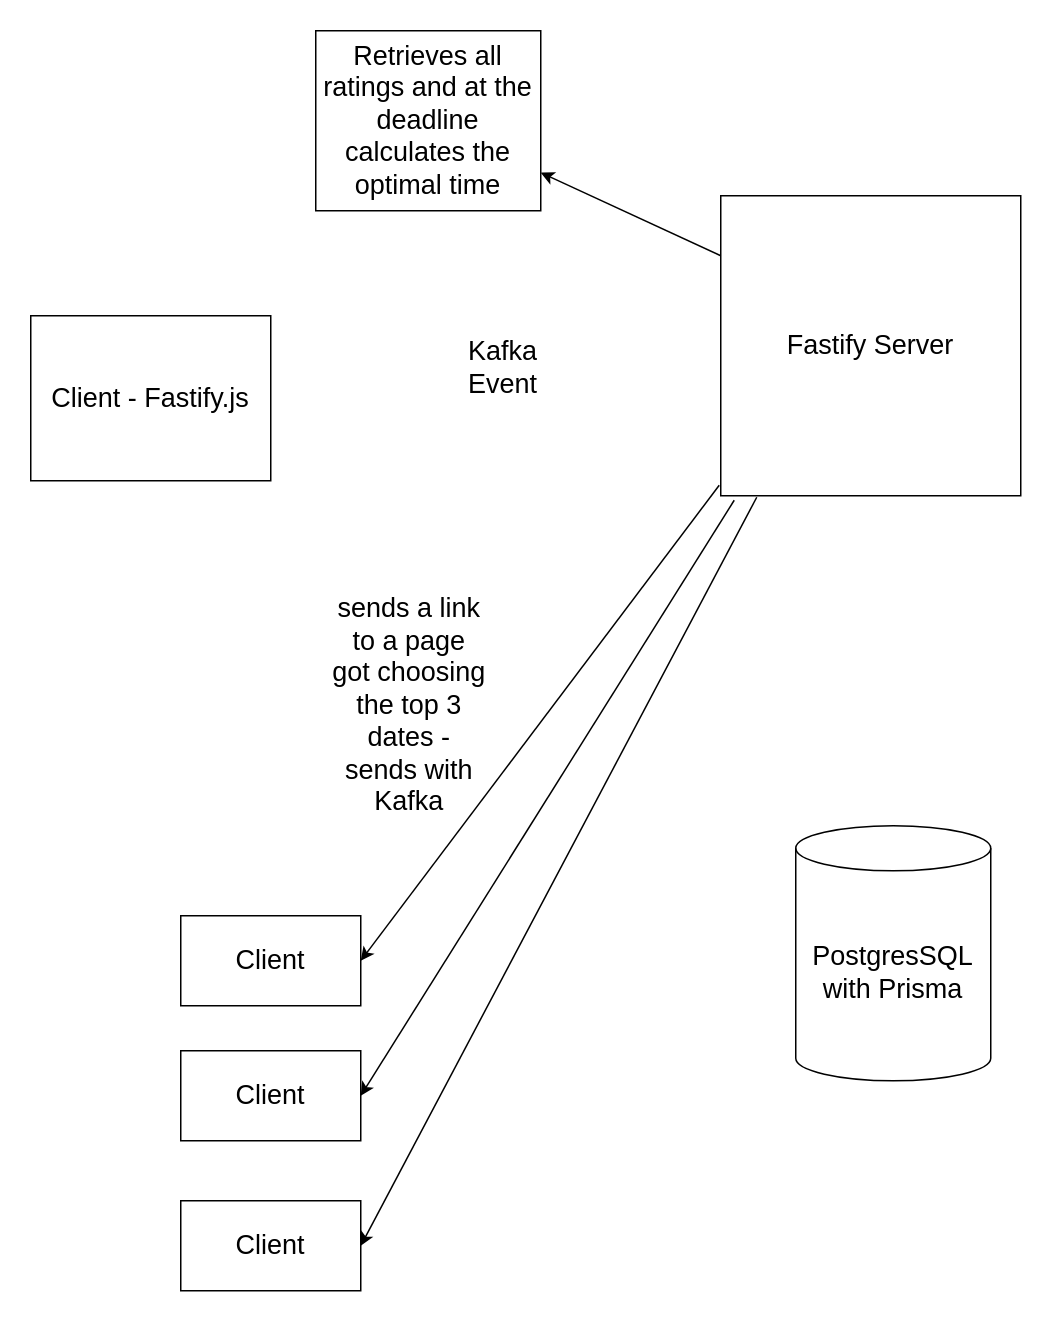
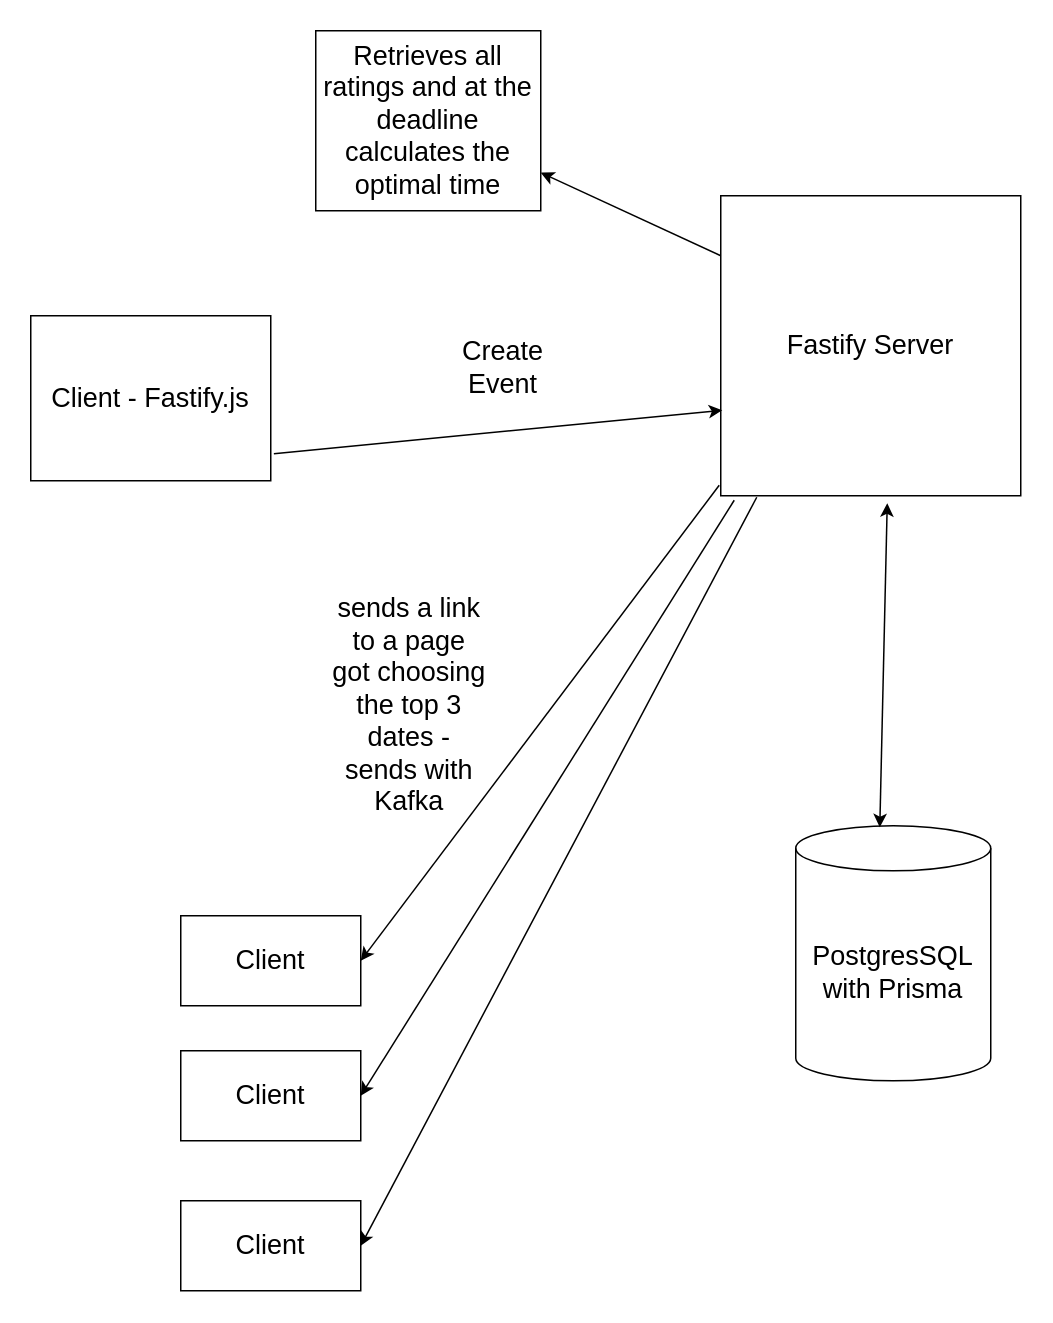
(503, 368) -> (503, 368)
none -> (493, 432)
none -> (884, 666)
